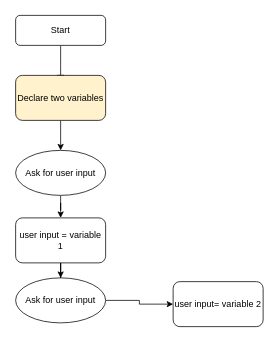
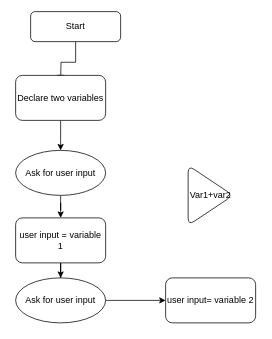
(60, 30) -> (75, 27)
(60, 98) -> (60, 98)
none -> (210, 195)
(218, 304) -> (210, 300)
